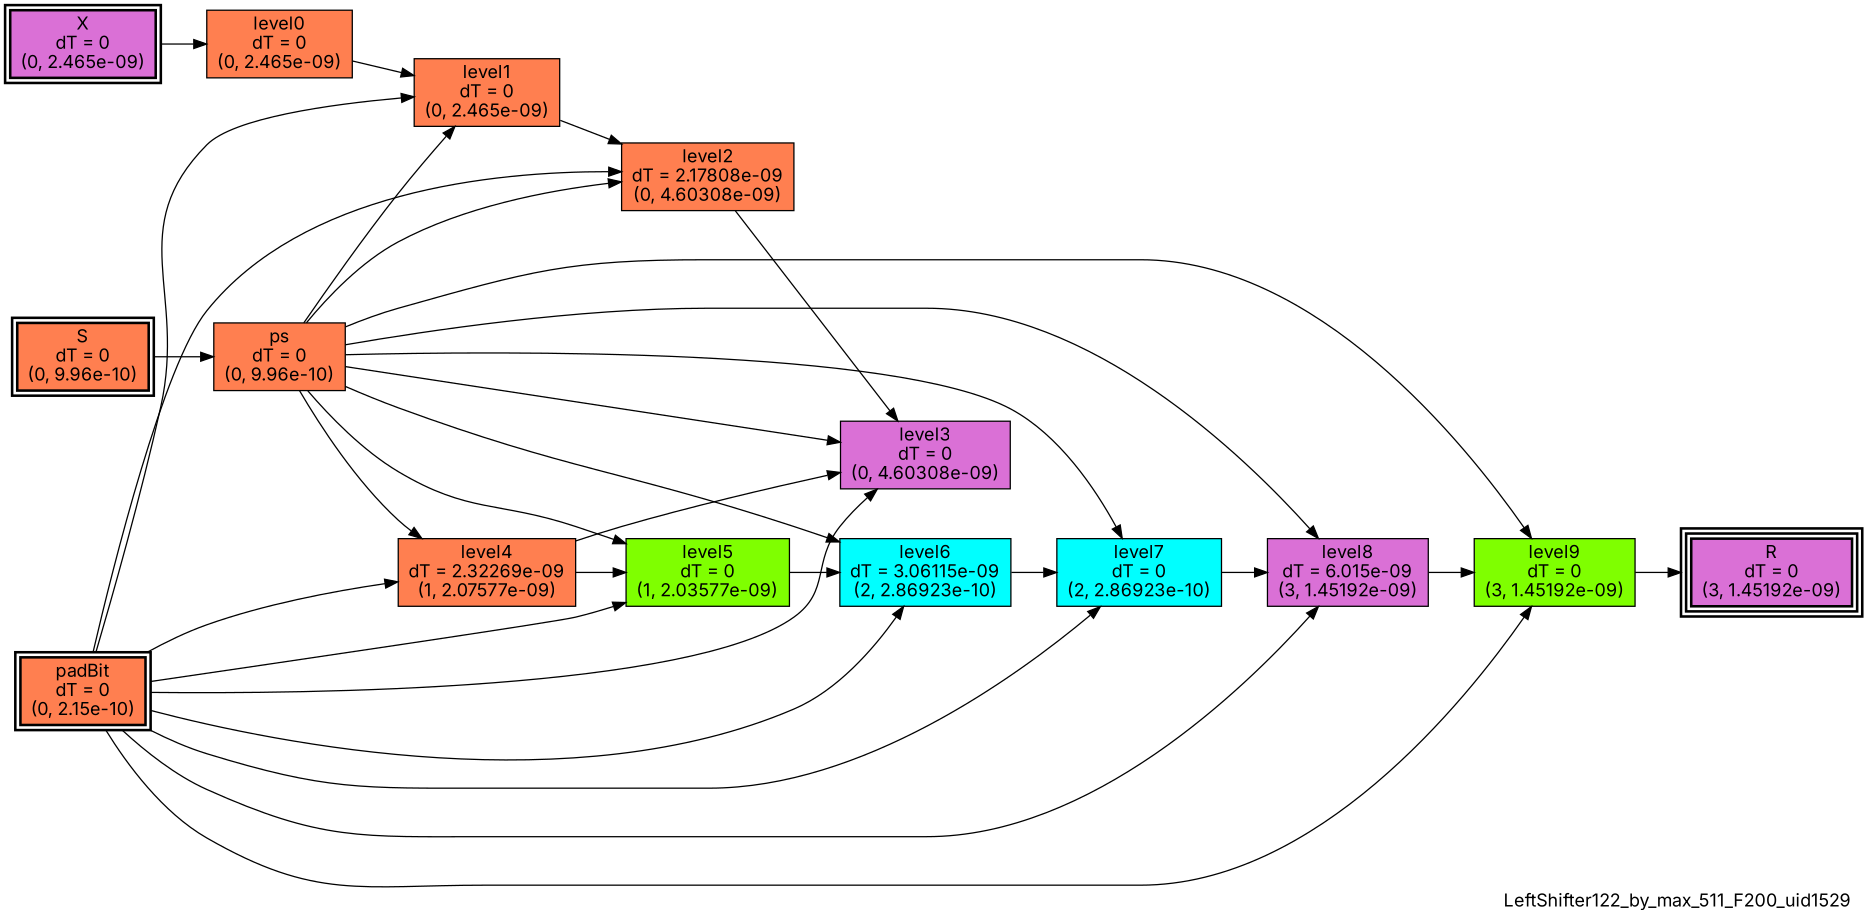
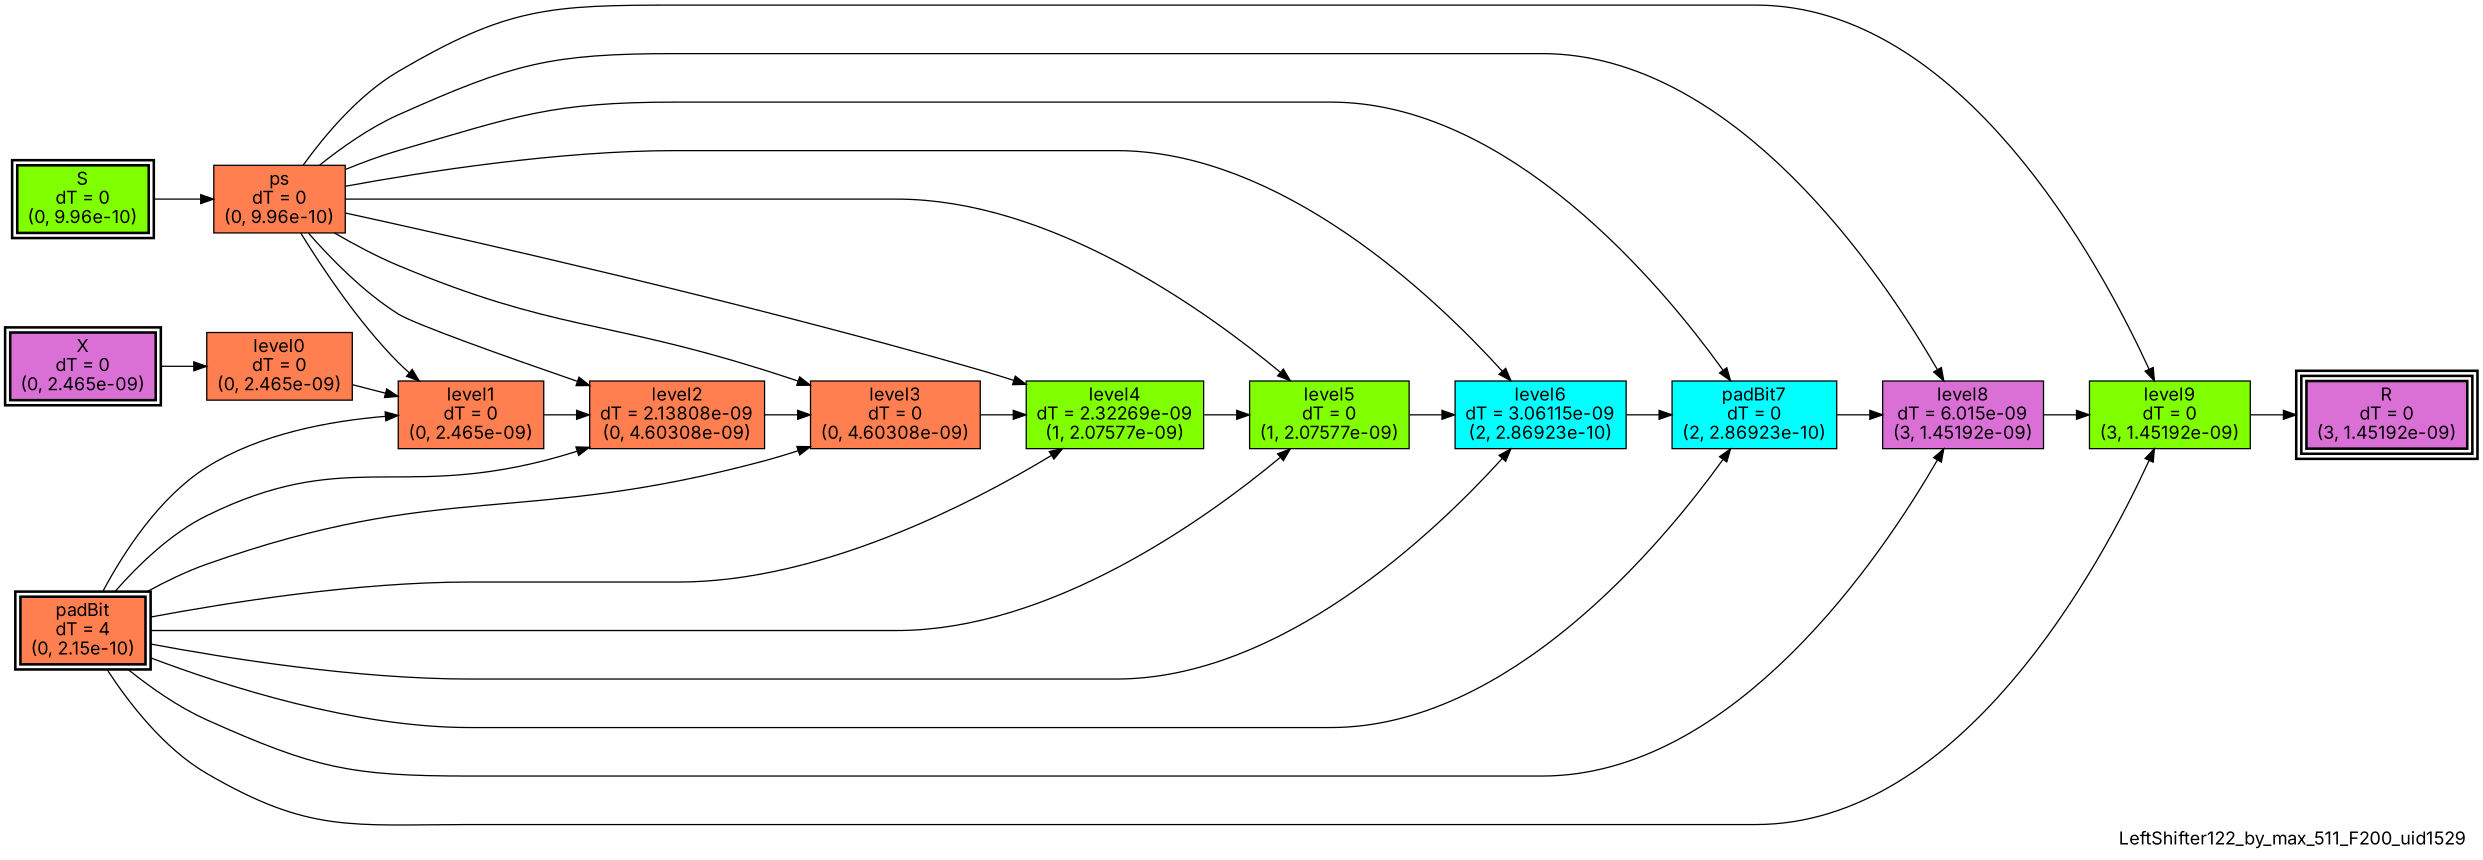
(708, 177) -> (677, 415)
(83, 357) -> (83, 199)
(925, 455) -> (895, 415)
(695, 507) -> (997, 415)
(487, 572) -> (1115, 415)
(708, 572) -> (1329, 415)
(1139, 572) -> (1754, 415)
(83, 691) -> (83, 631)
